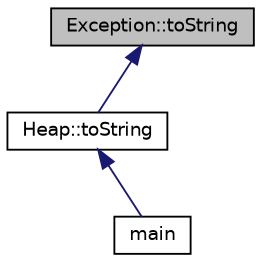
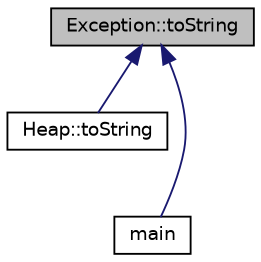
(125, 191) -> (185, 141)
